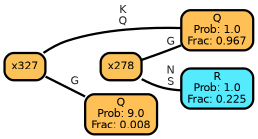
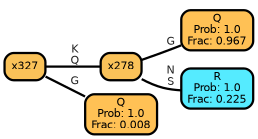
(110, 31) -> (73, 67)
(121, 114) -> (121, 114)
